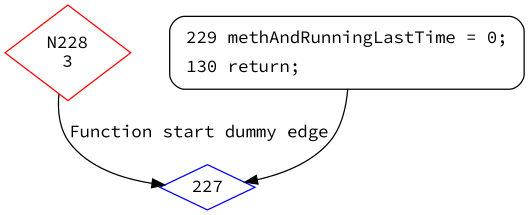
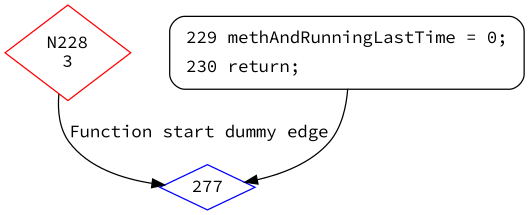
(202, 67) -> (202, 67)
(207, 187) -> (207, 187)
